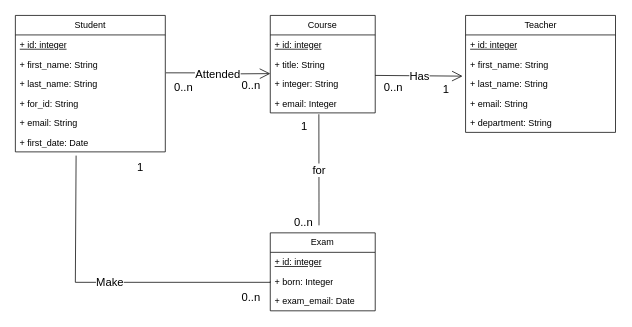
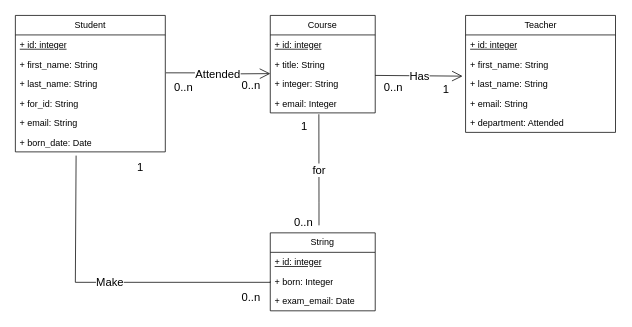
(516, 124) -> (523, 124)
(61, 143) -> (59, 143)
(323, 243) -> (323, 243)
